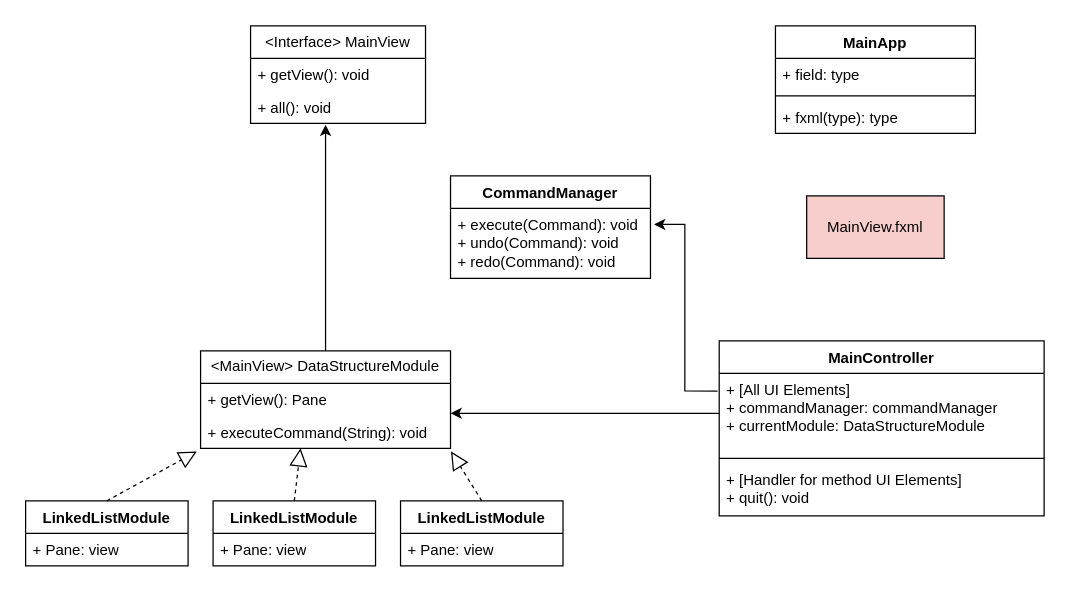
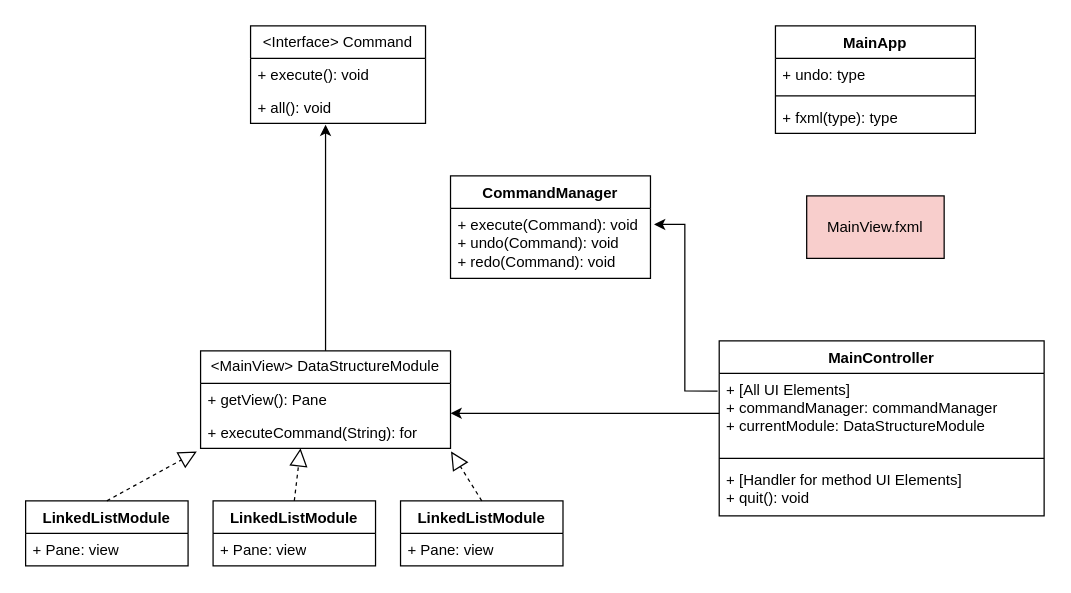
(338, 42) -> (338, 42)
(320, 76) -> (322, 76)
(828, 76) -> (828, 76)
(324, 433) -> (322, 433)
